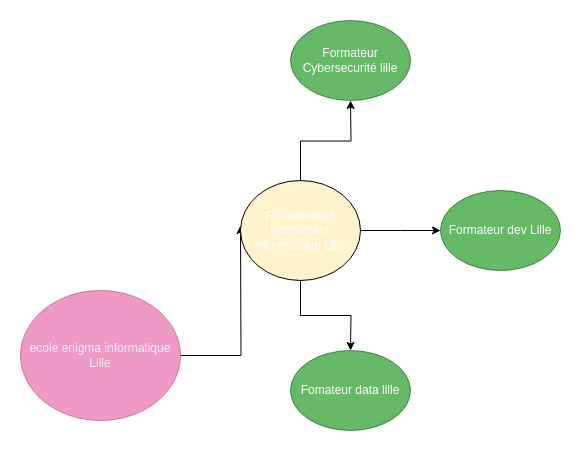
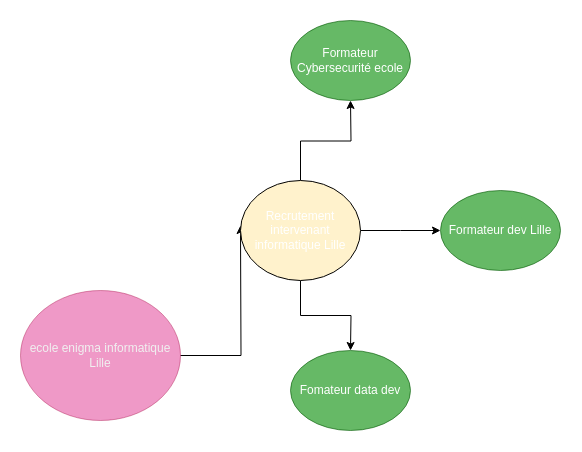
(351, 61) -> (351, 61)
(351, 391) -> (351, 391)
